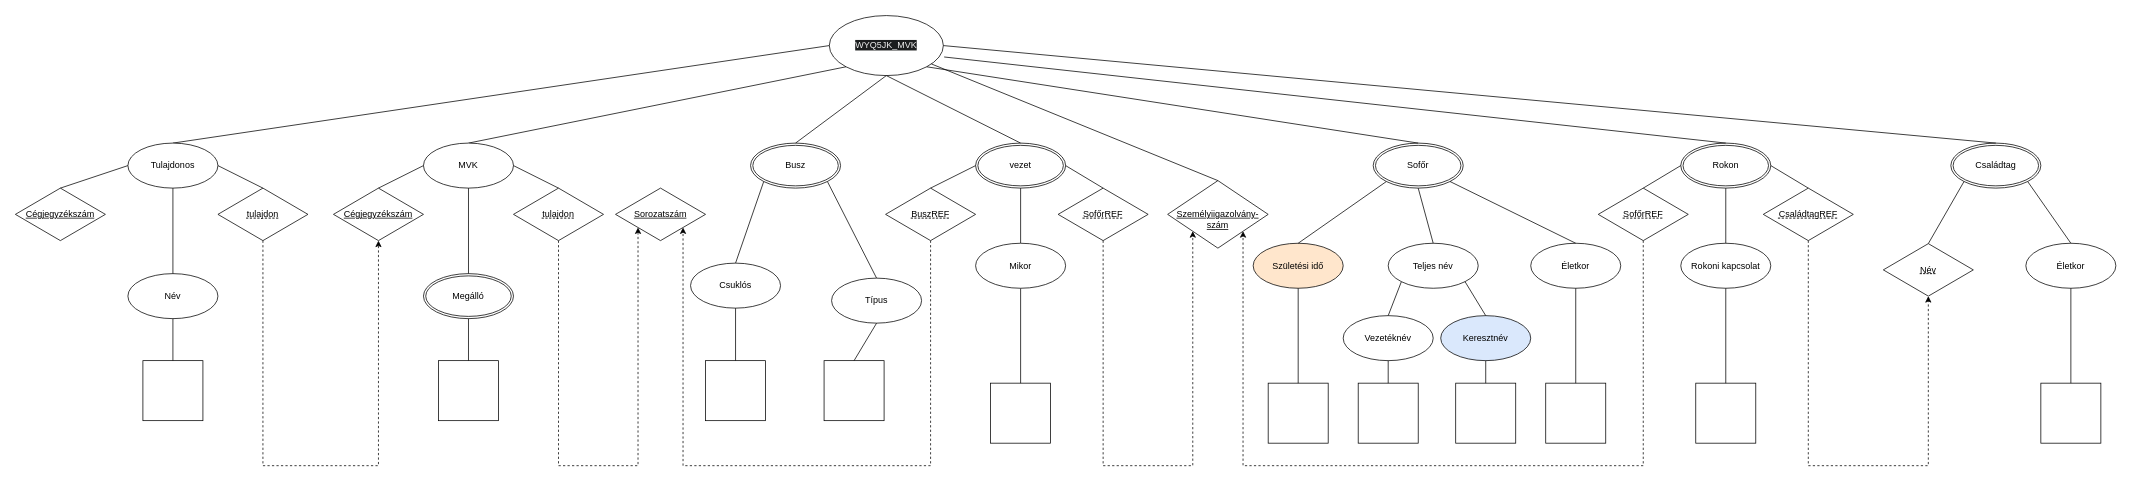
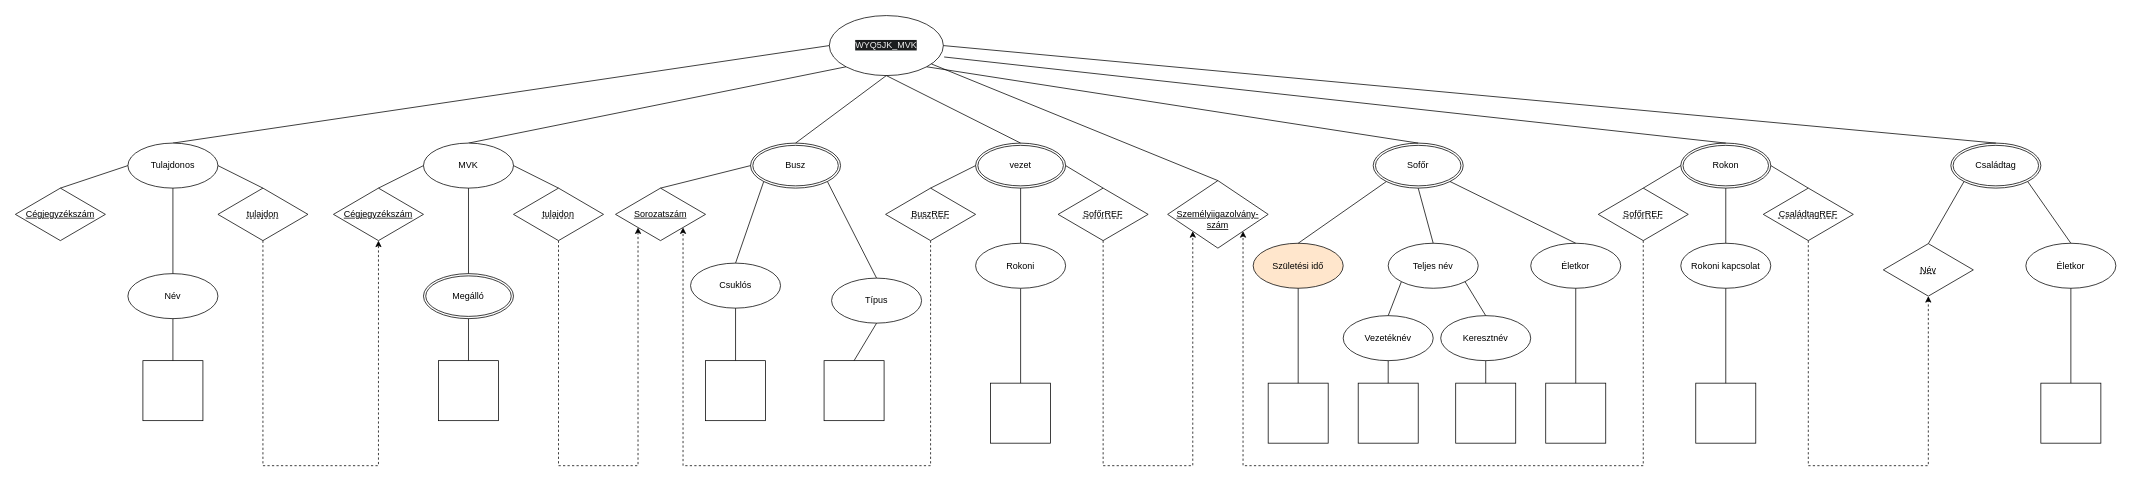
none -> (705, 177)
(1020, 266) -> (1020, 266)
(1485, 338) -> (1485, 338)
